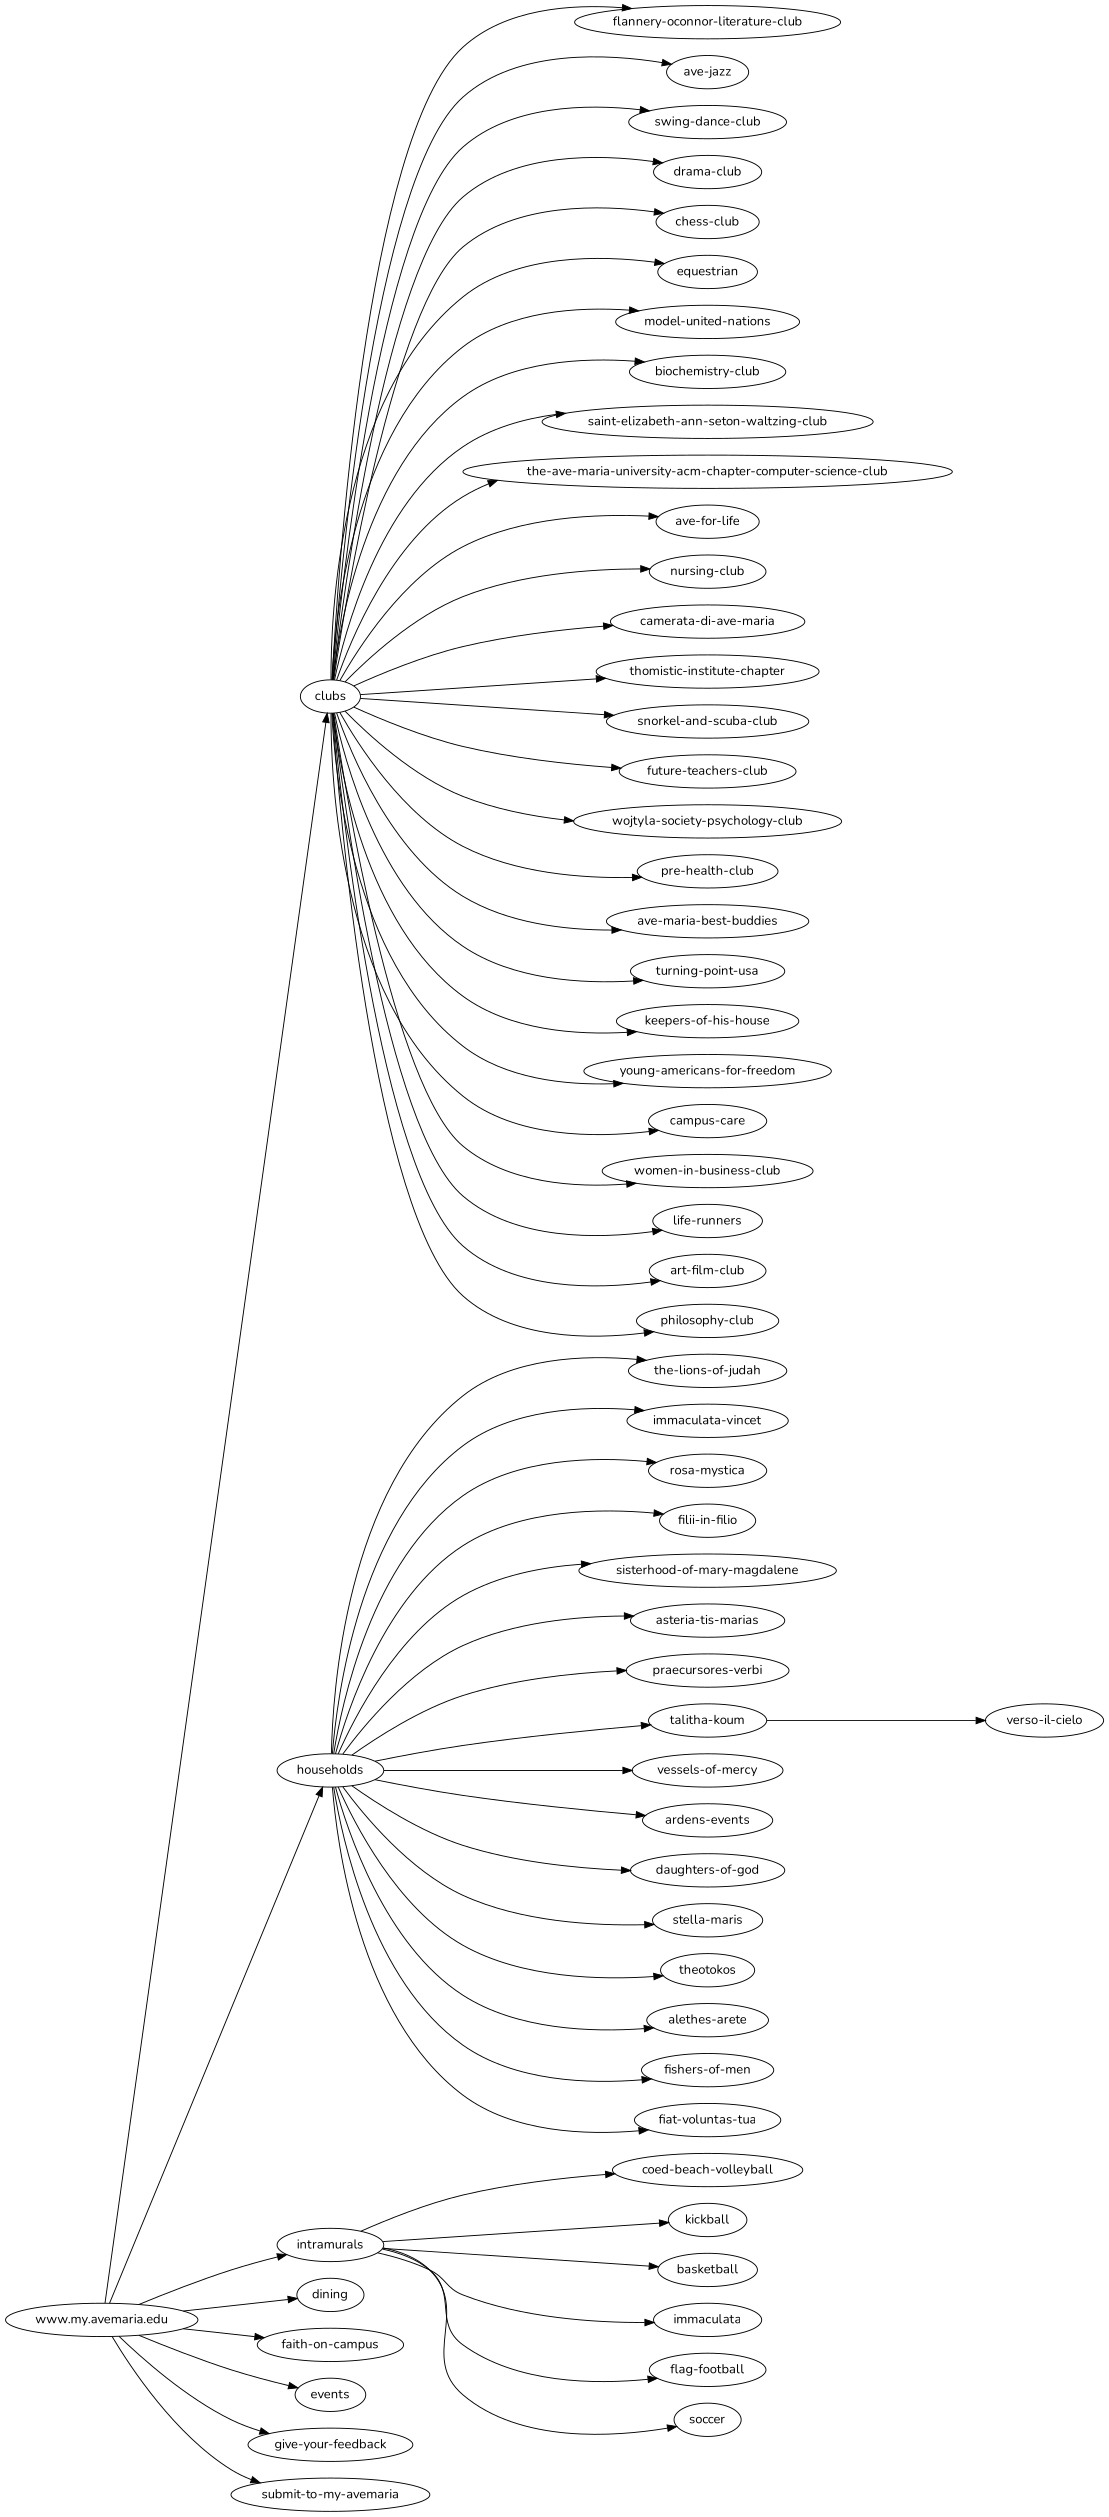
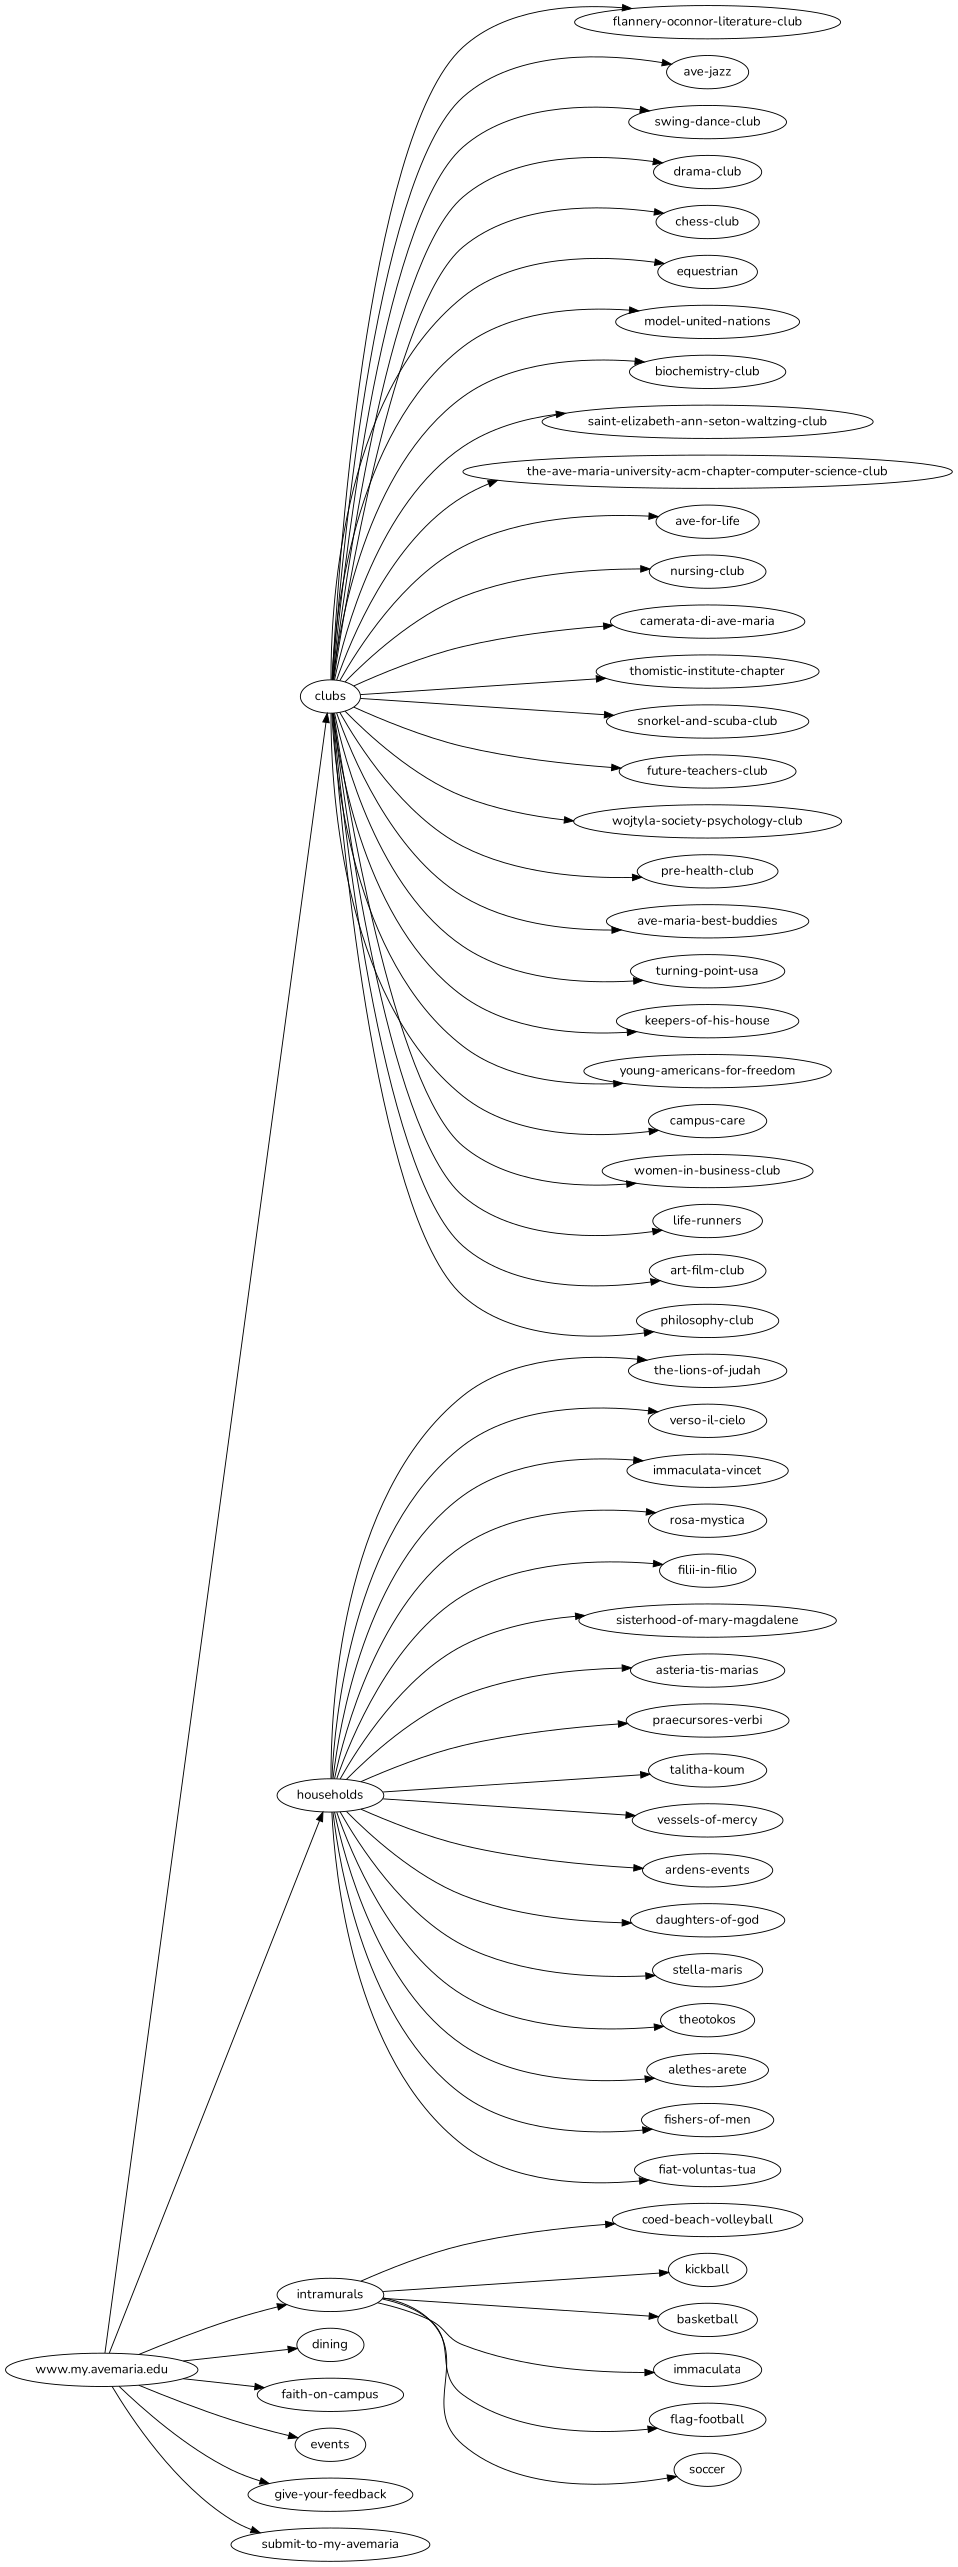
(871, 1720) -> (406, 1511)
